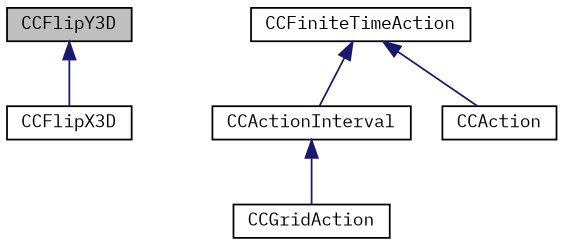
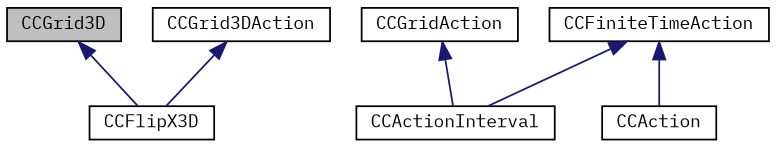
(69, 25) -> (64, 25)
none -> (241, 25)
(312, 181) -> (449, 83)
